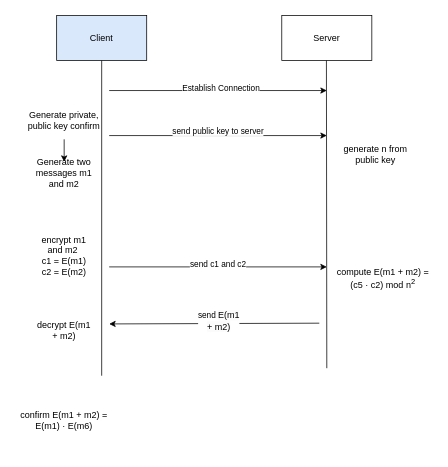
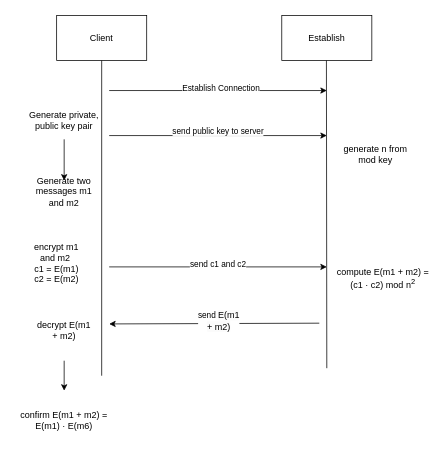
(102, 38) -> (102, 38)
(327, 38) -> (327, 38)
(64, 120) -> (64, 120)
(375, 154) -> (375, 154)
(64, 173) -> (64, 192)
(64, 255) -> (57, 263)
(383, 278) -> (383, 278)
none -> (64, 384)
